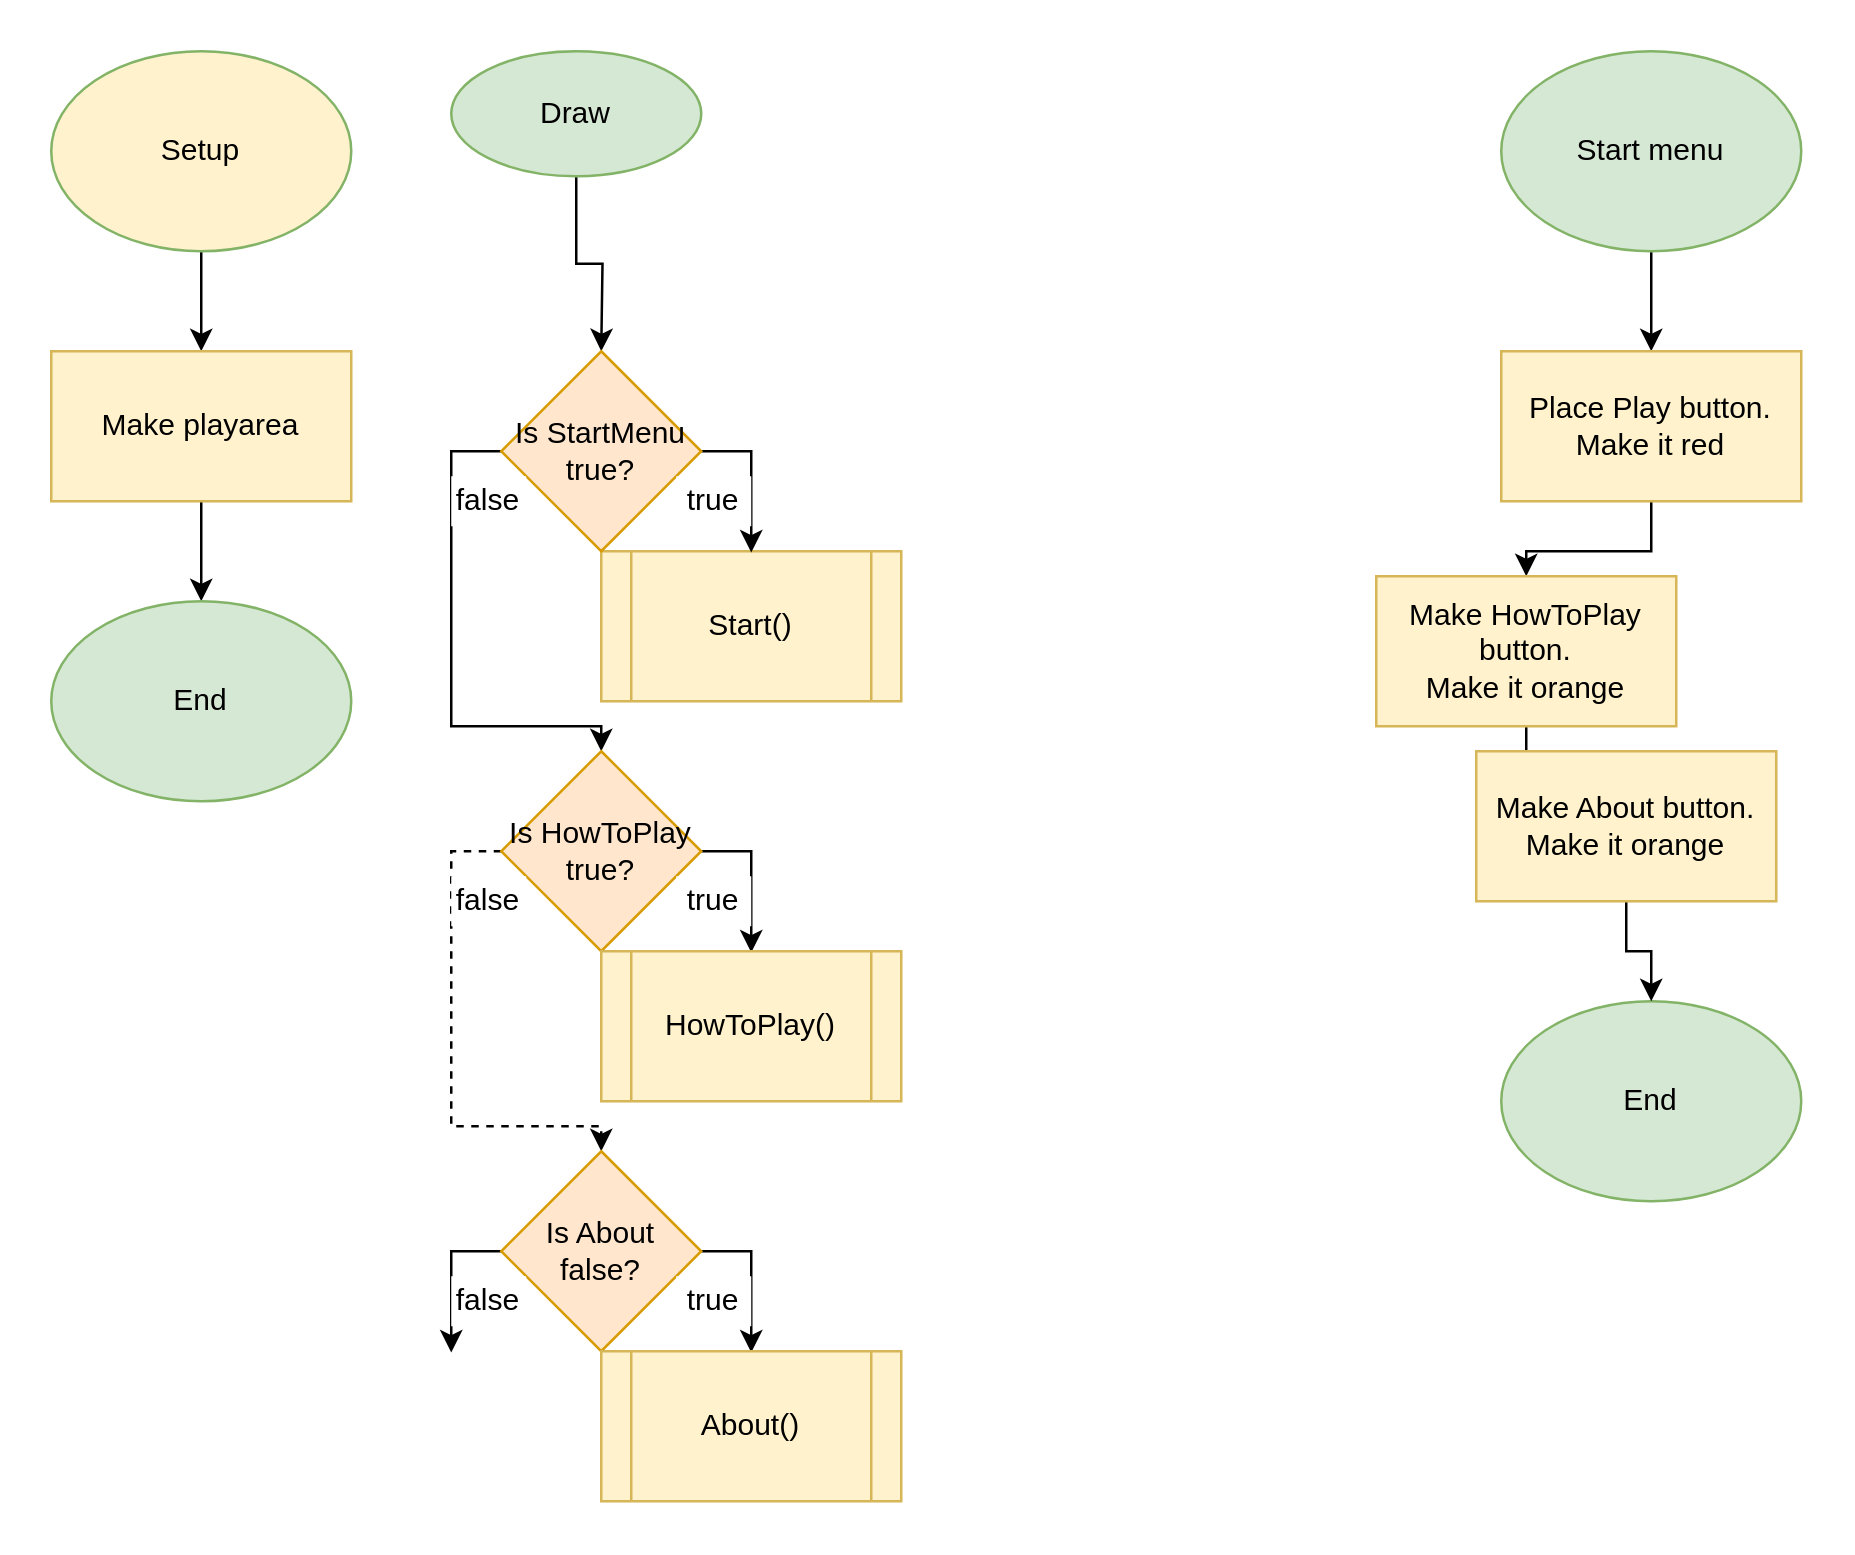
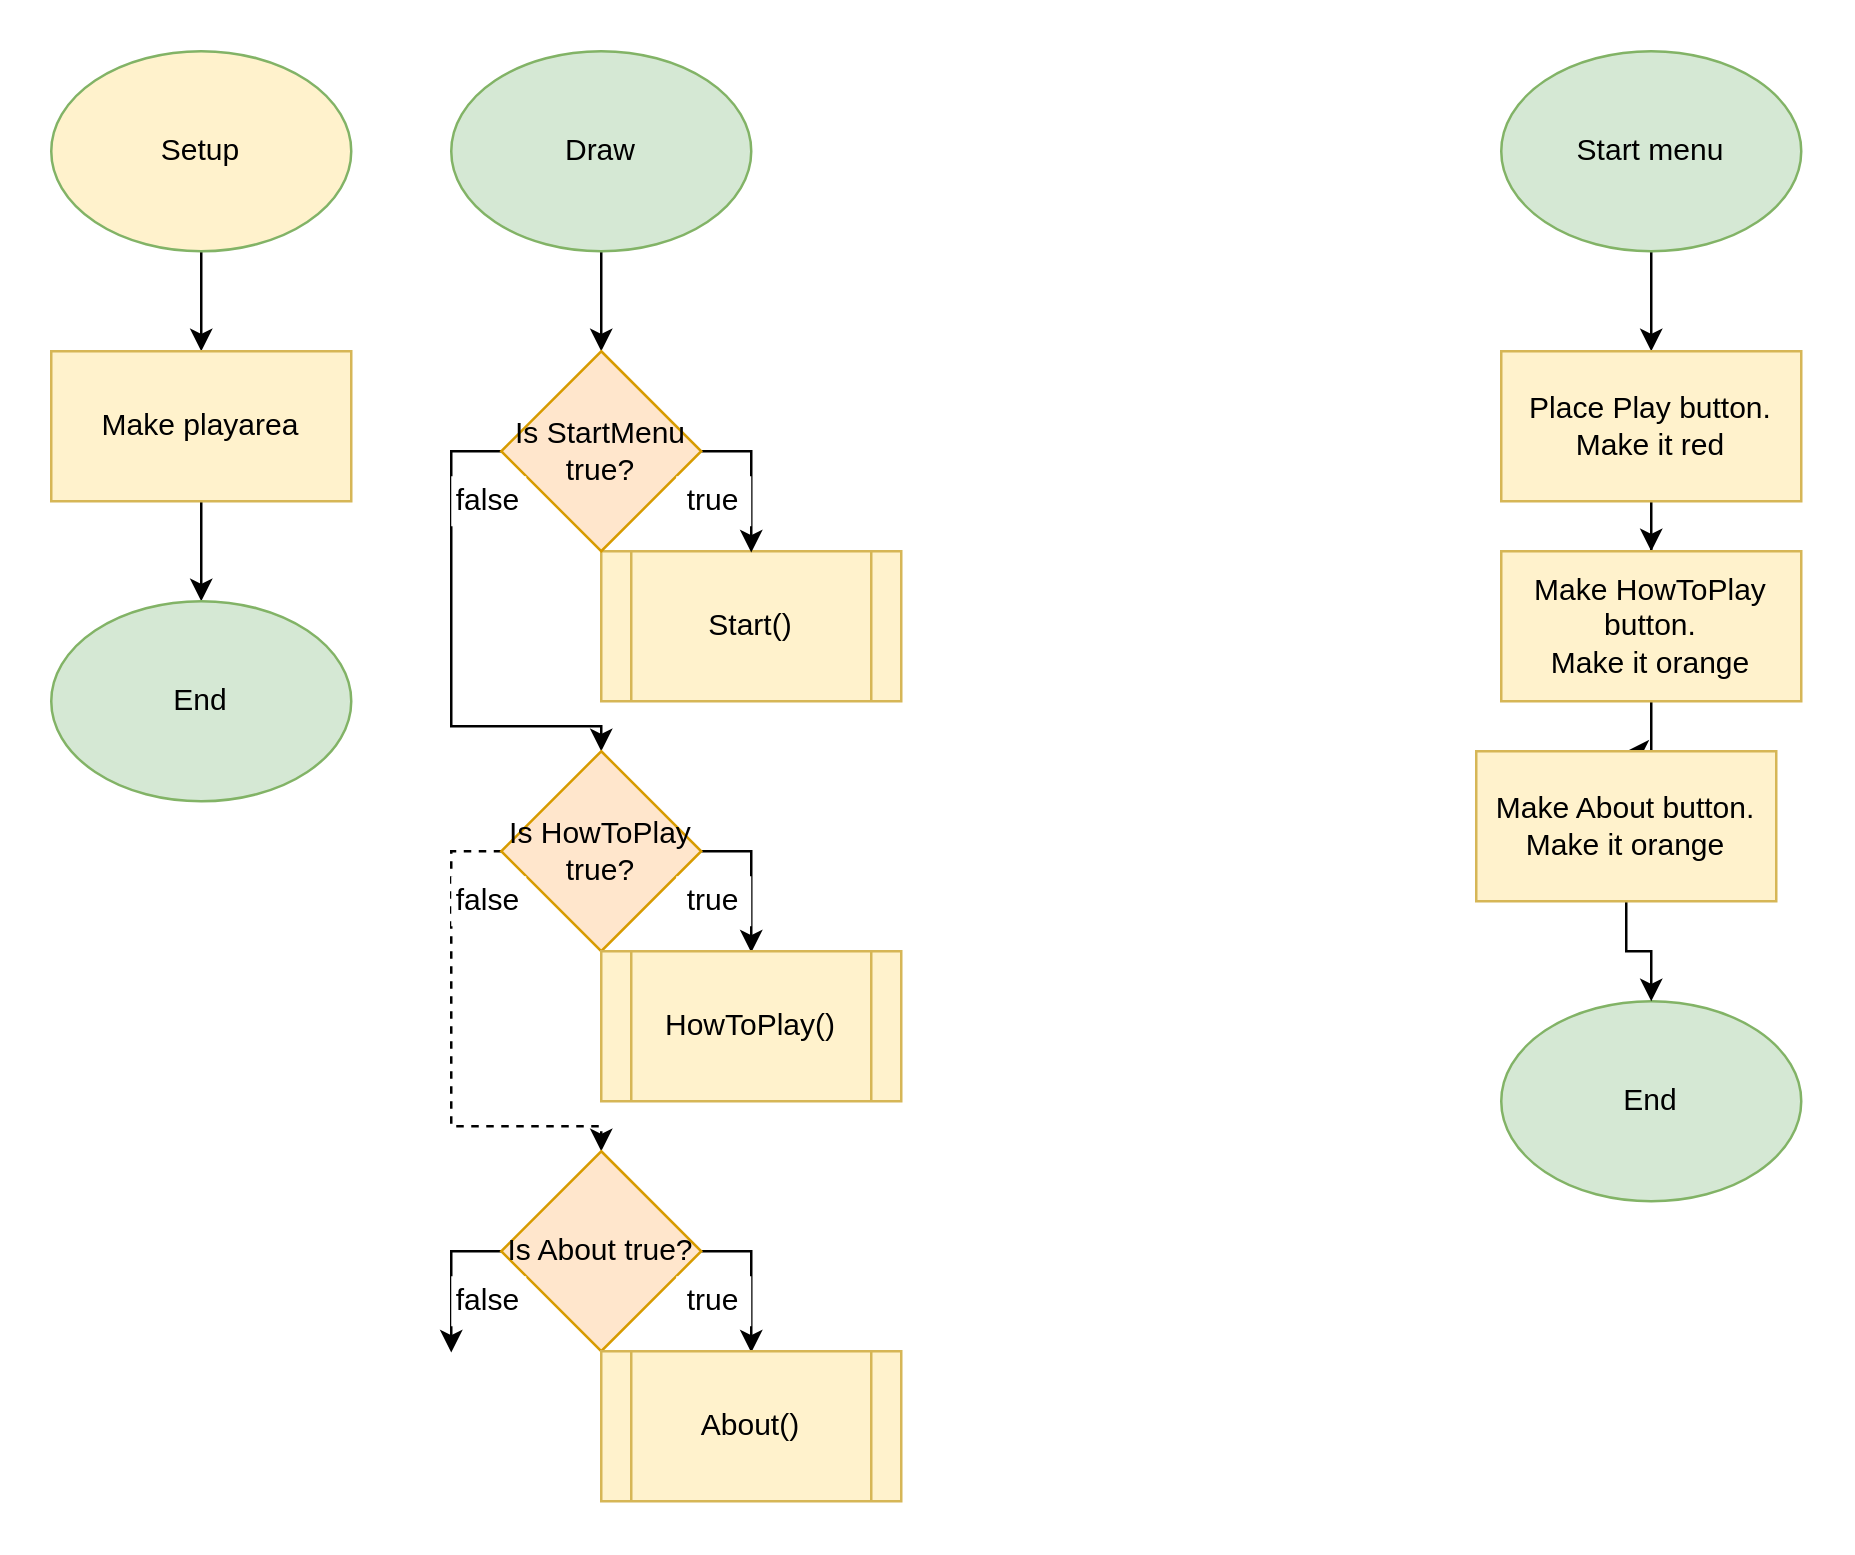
(576, 114) -> (601, 151)
(1526, 651) -> (1651, 626)
(601, 1251) -> (601, 1251)
